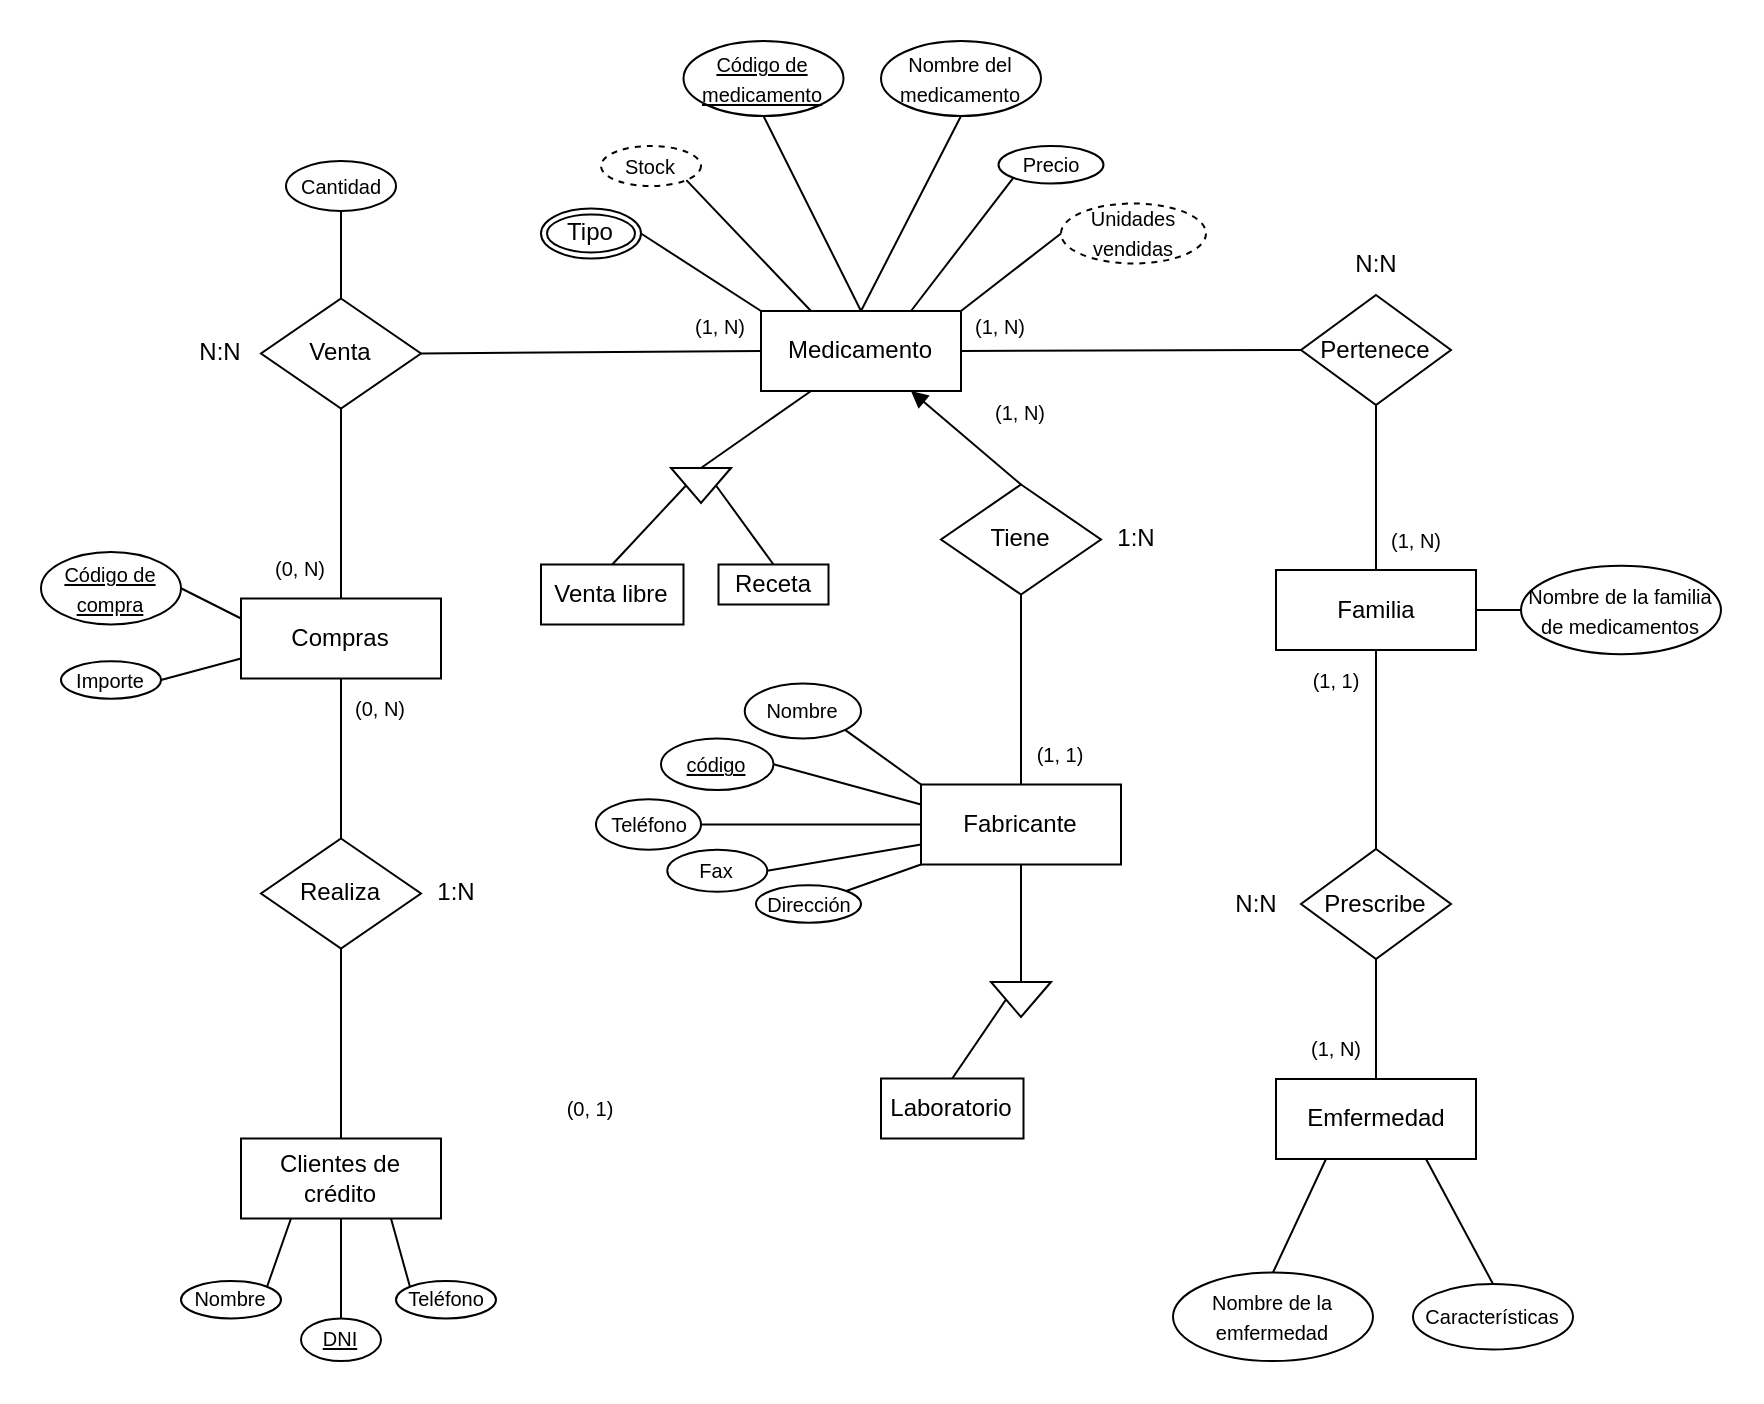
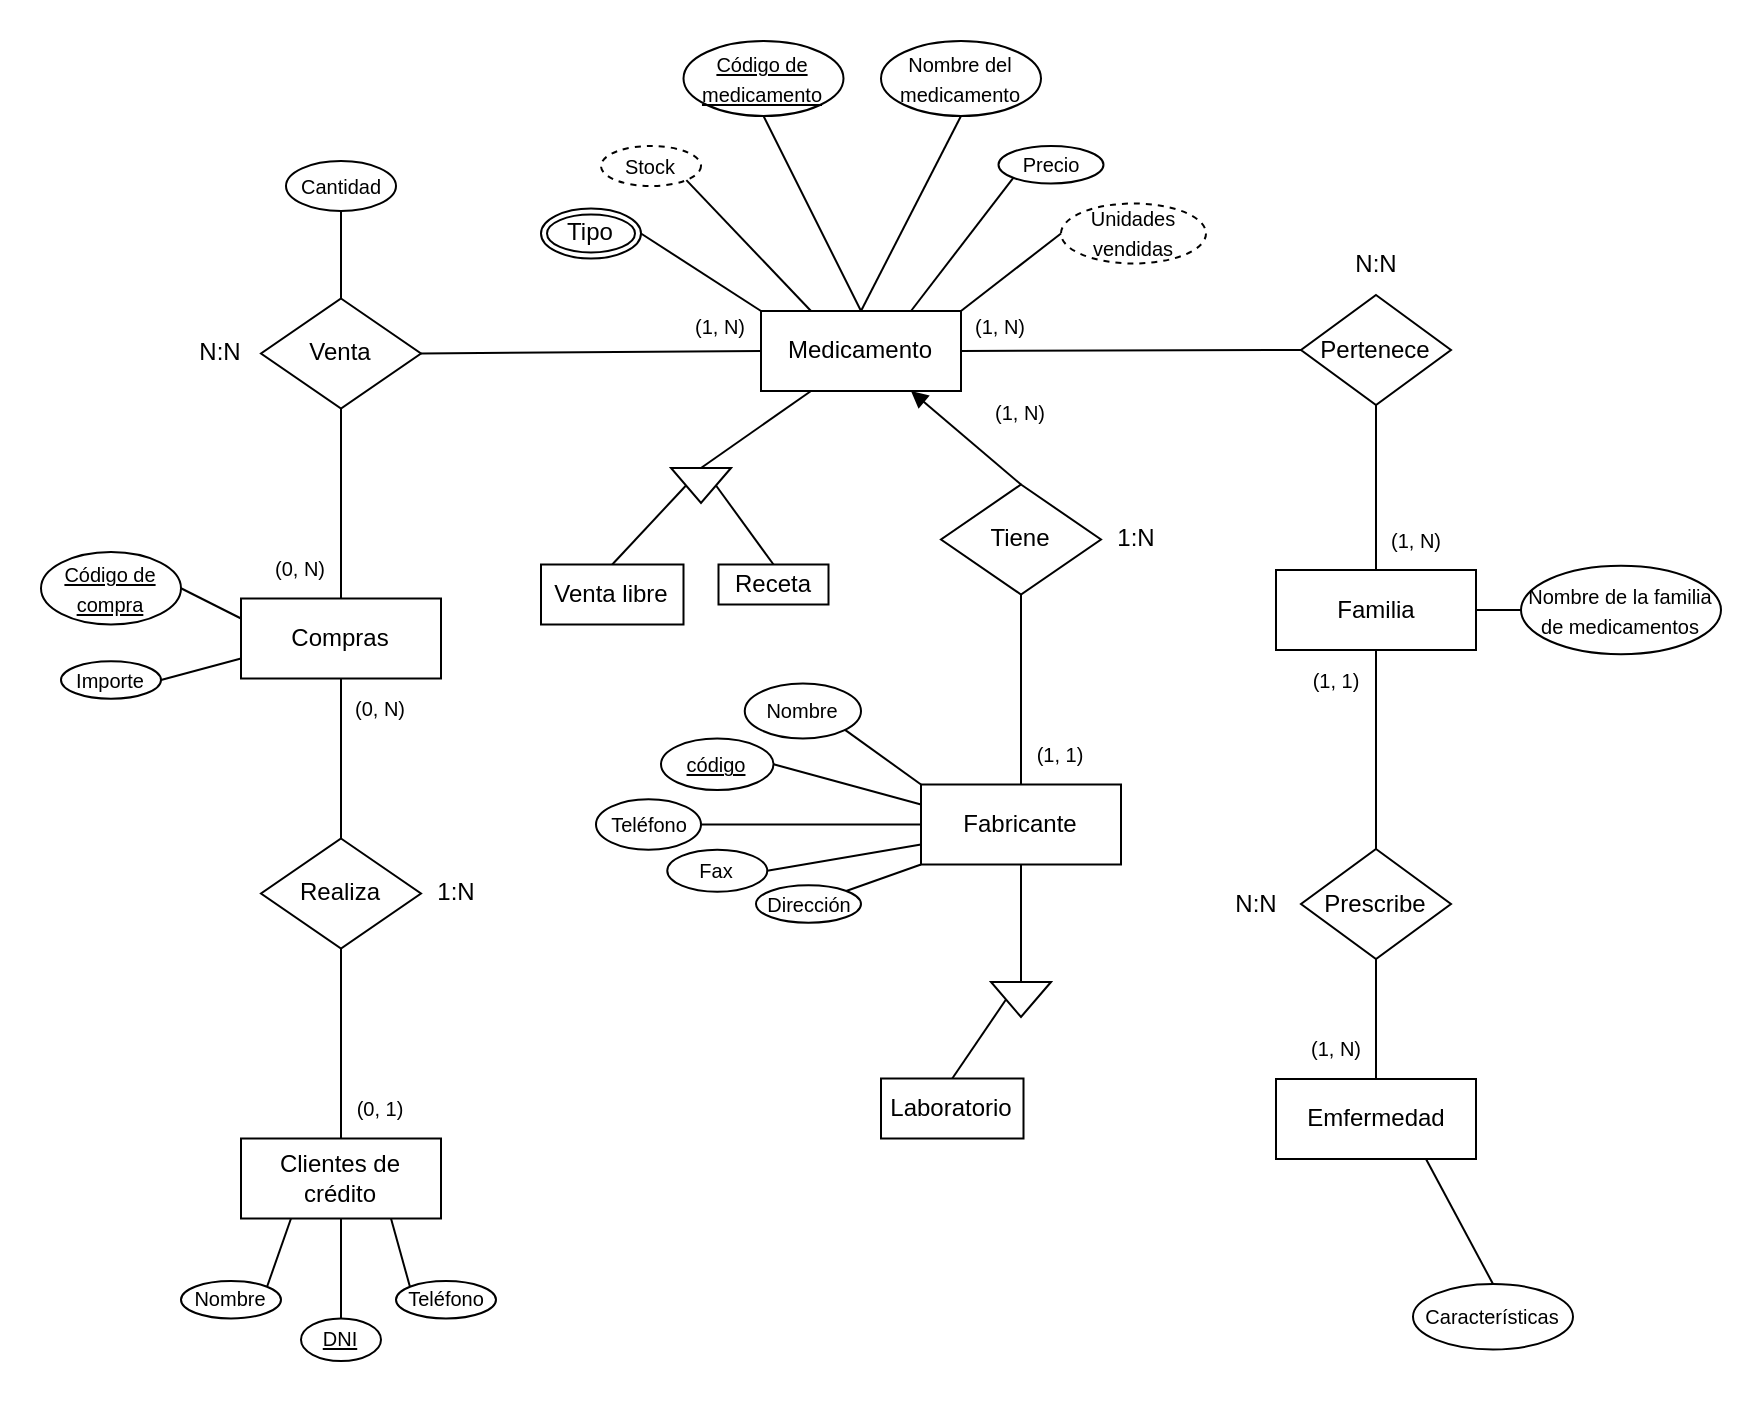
(591, 1109) -> (381, 1109)
(1300, 1215) -> none
(1273, 1317) -> none
